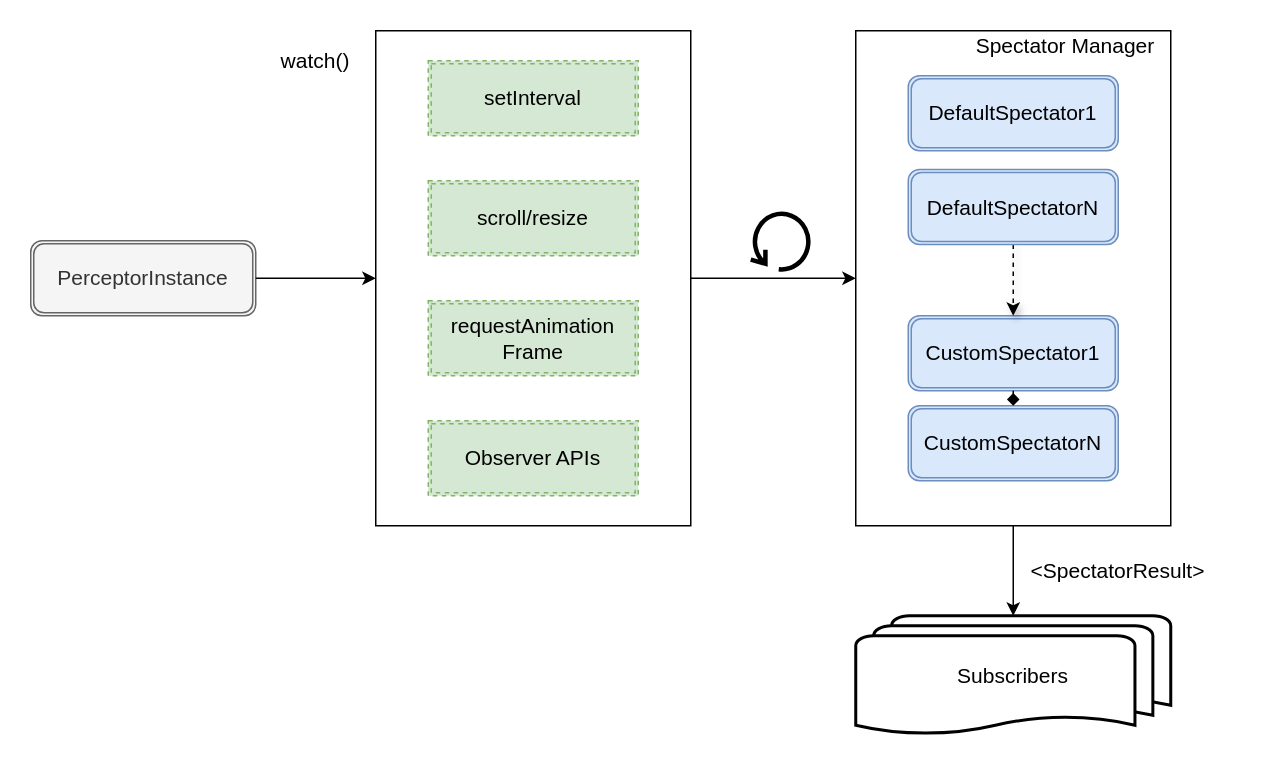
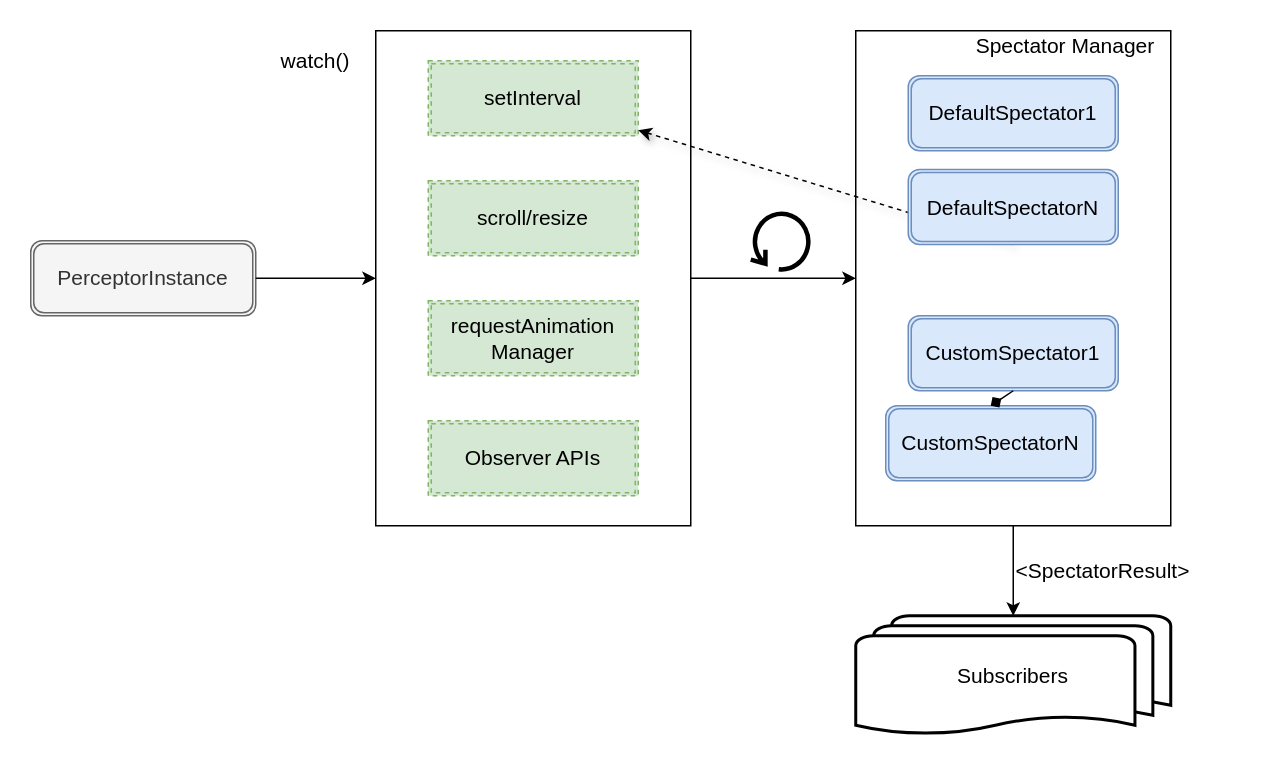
(1013, 275) -> (778, 173)
(533, 338) -> (533, 338)
(1013, 443) -> (991, 443)
(1118, 571) -> (1103, 571)
